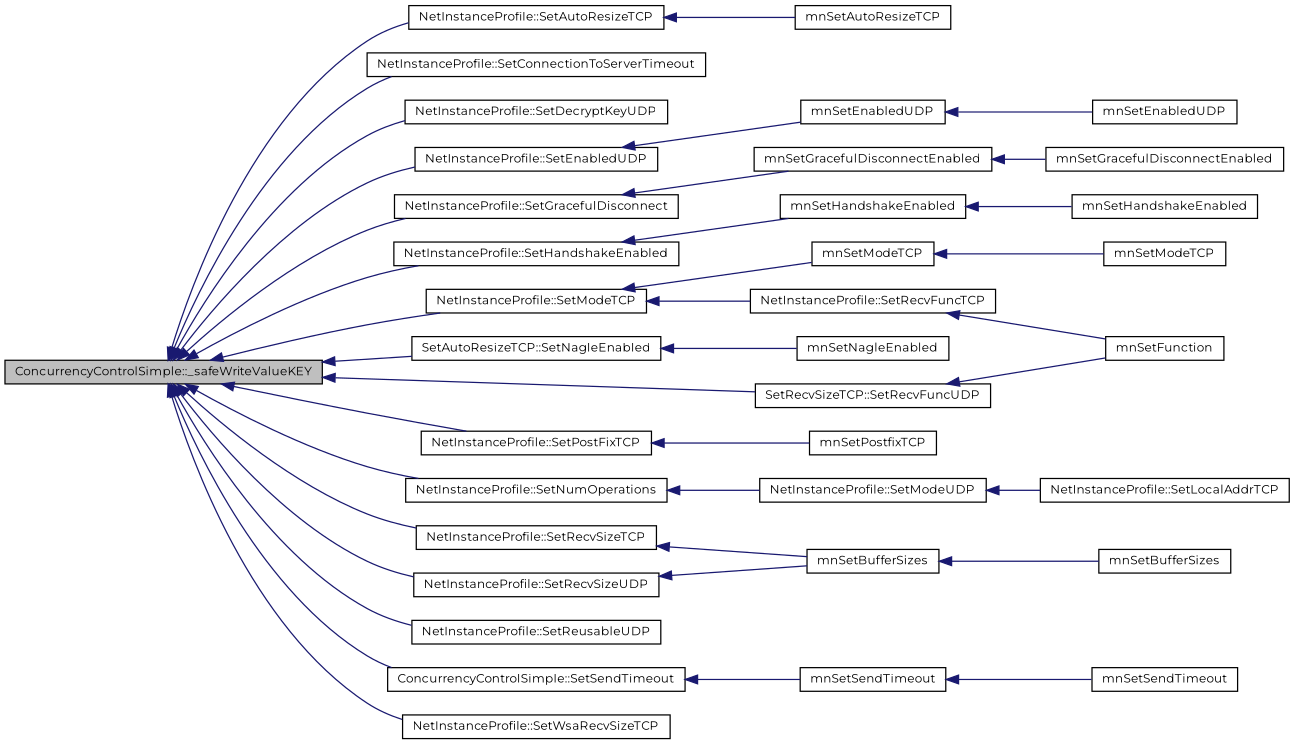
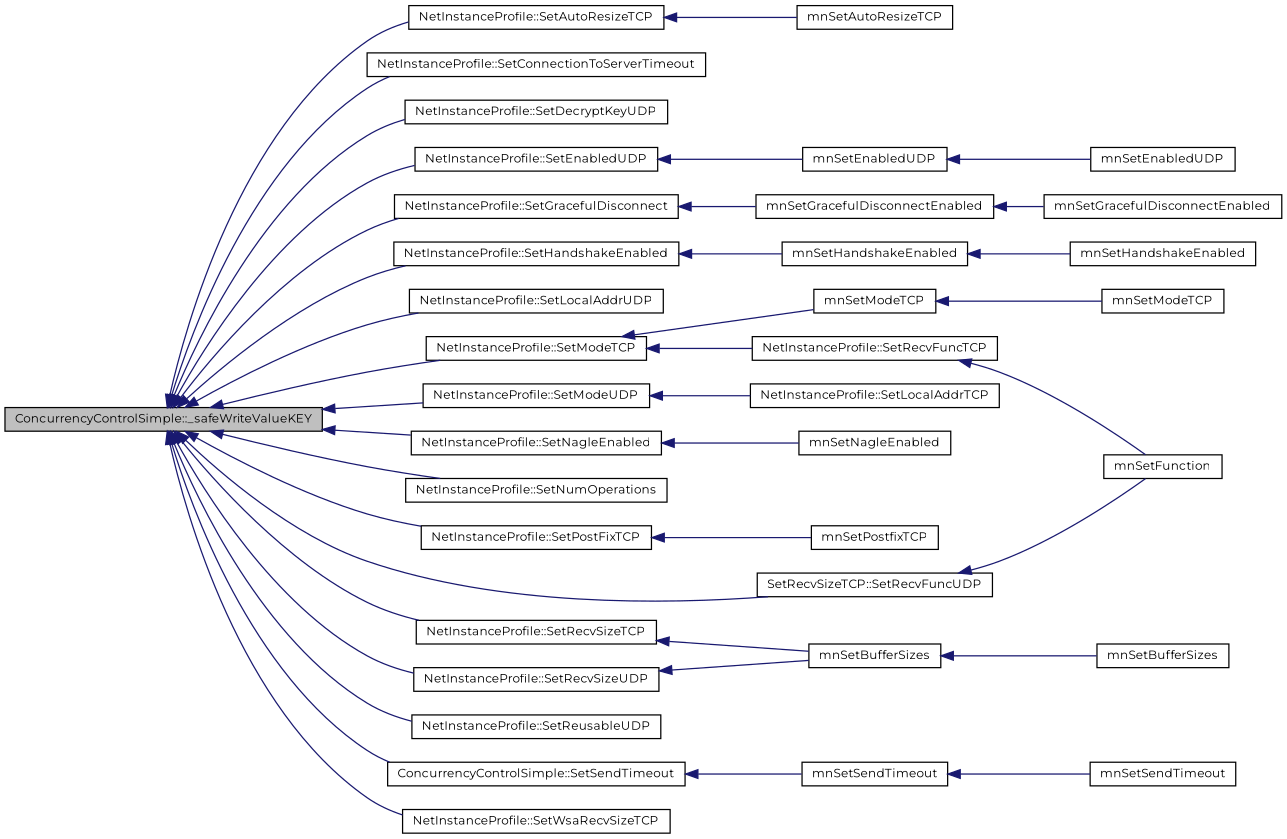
none -> (536, 301)
(536, 348) -> (536, 443)
(720, 490) -> (379, 406)
